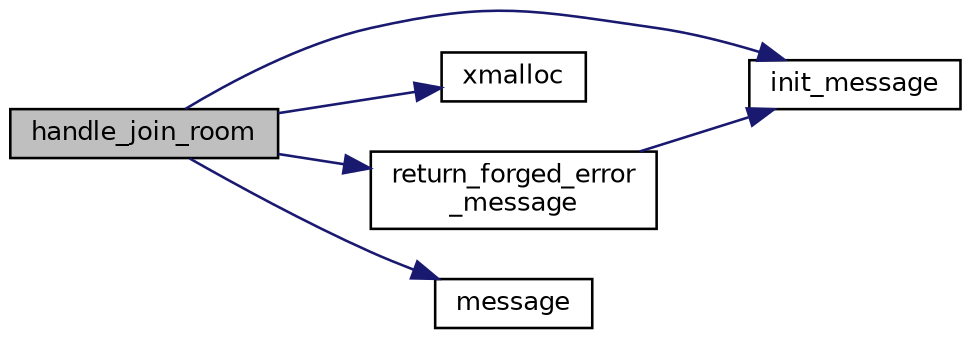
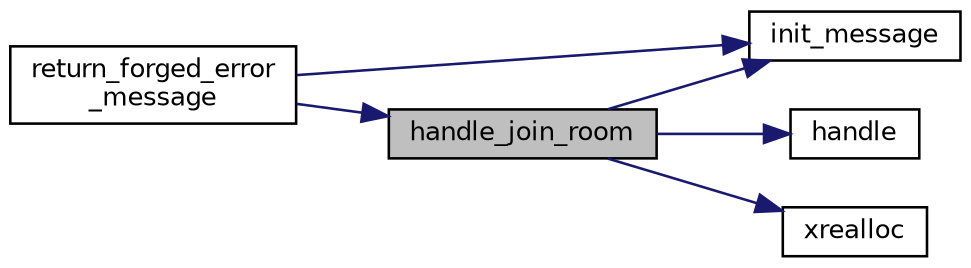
(514, 77) -> (855, 134)
(311, 159) -> (329, 108)
(514, 304) -> (855, 232)
